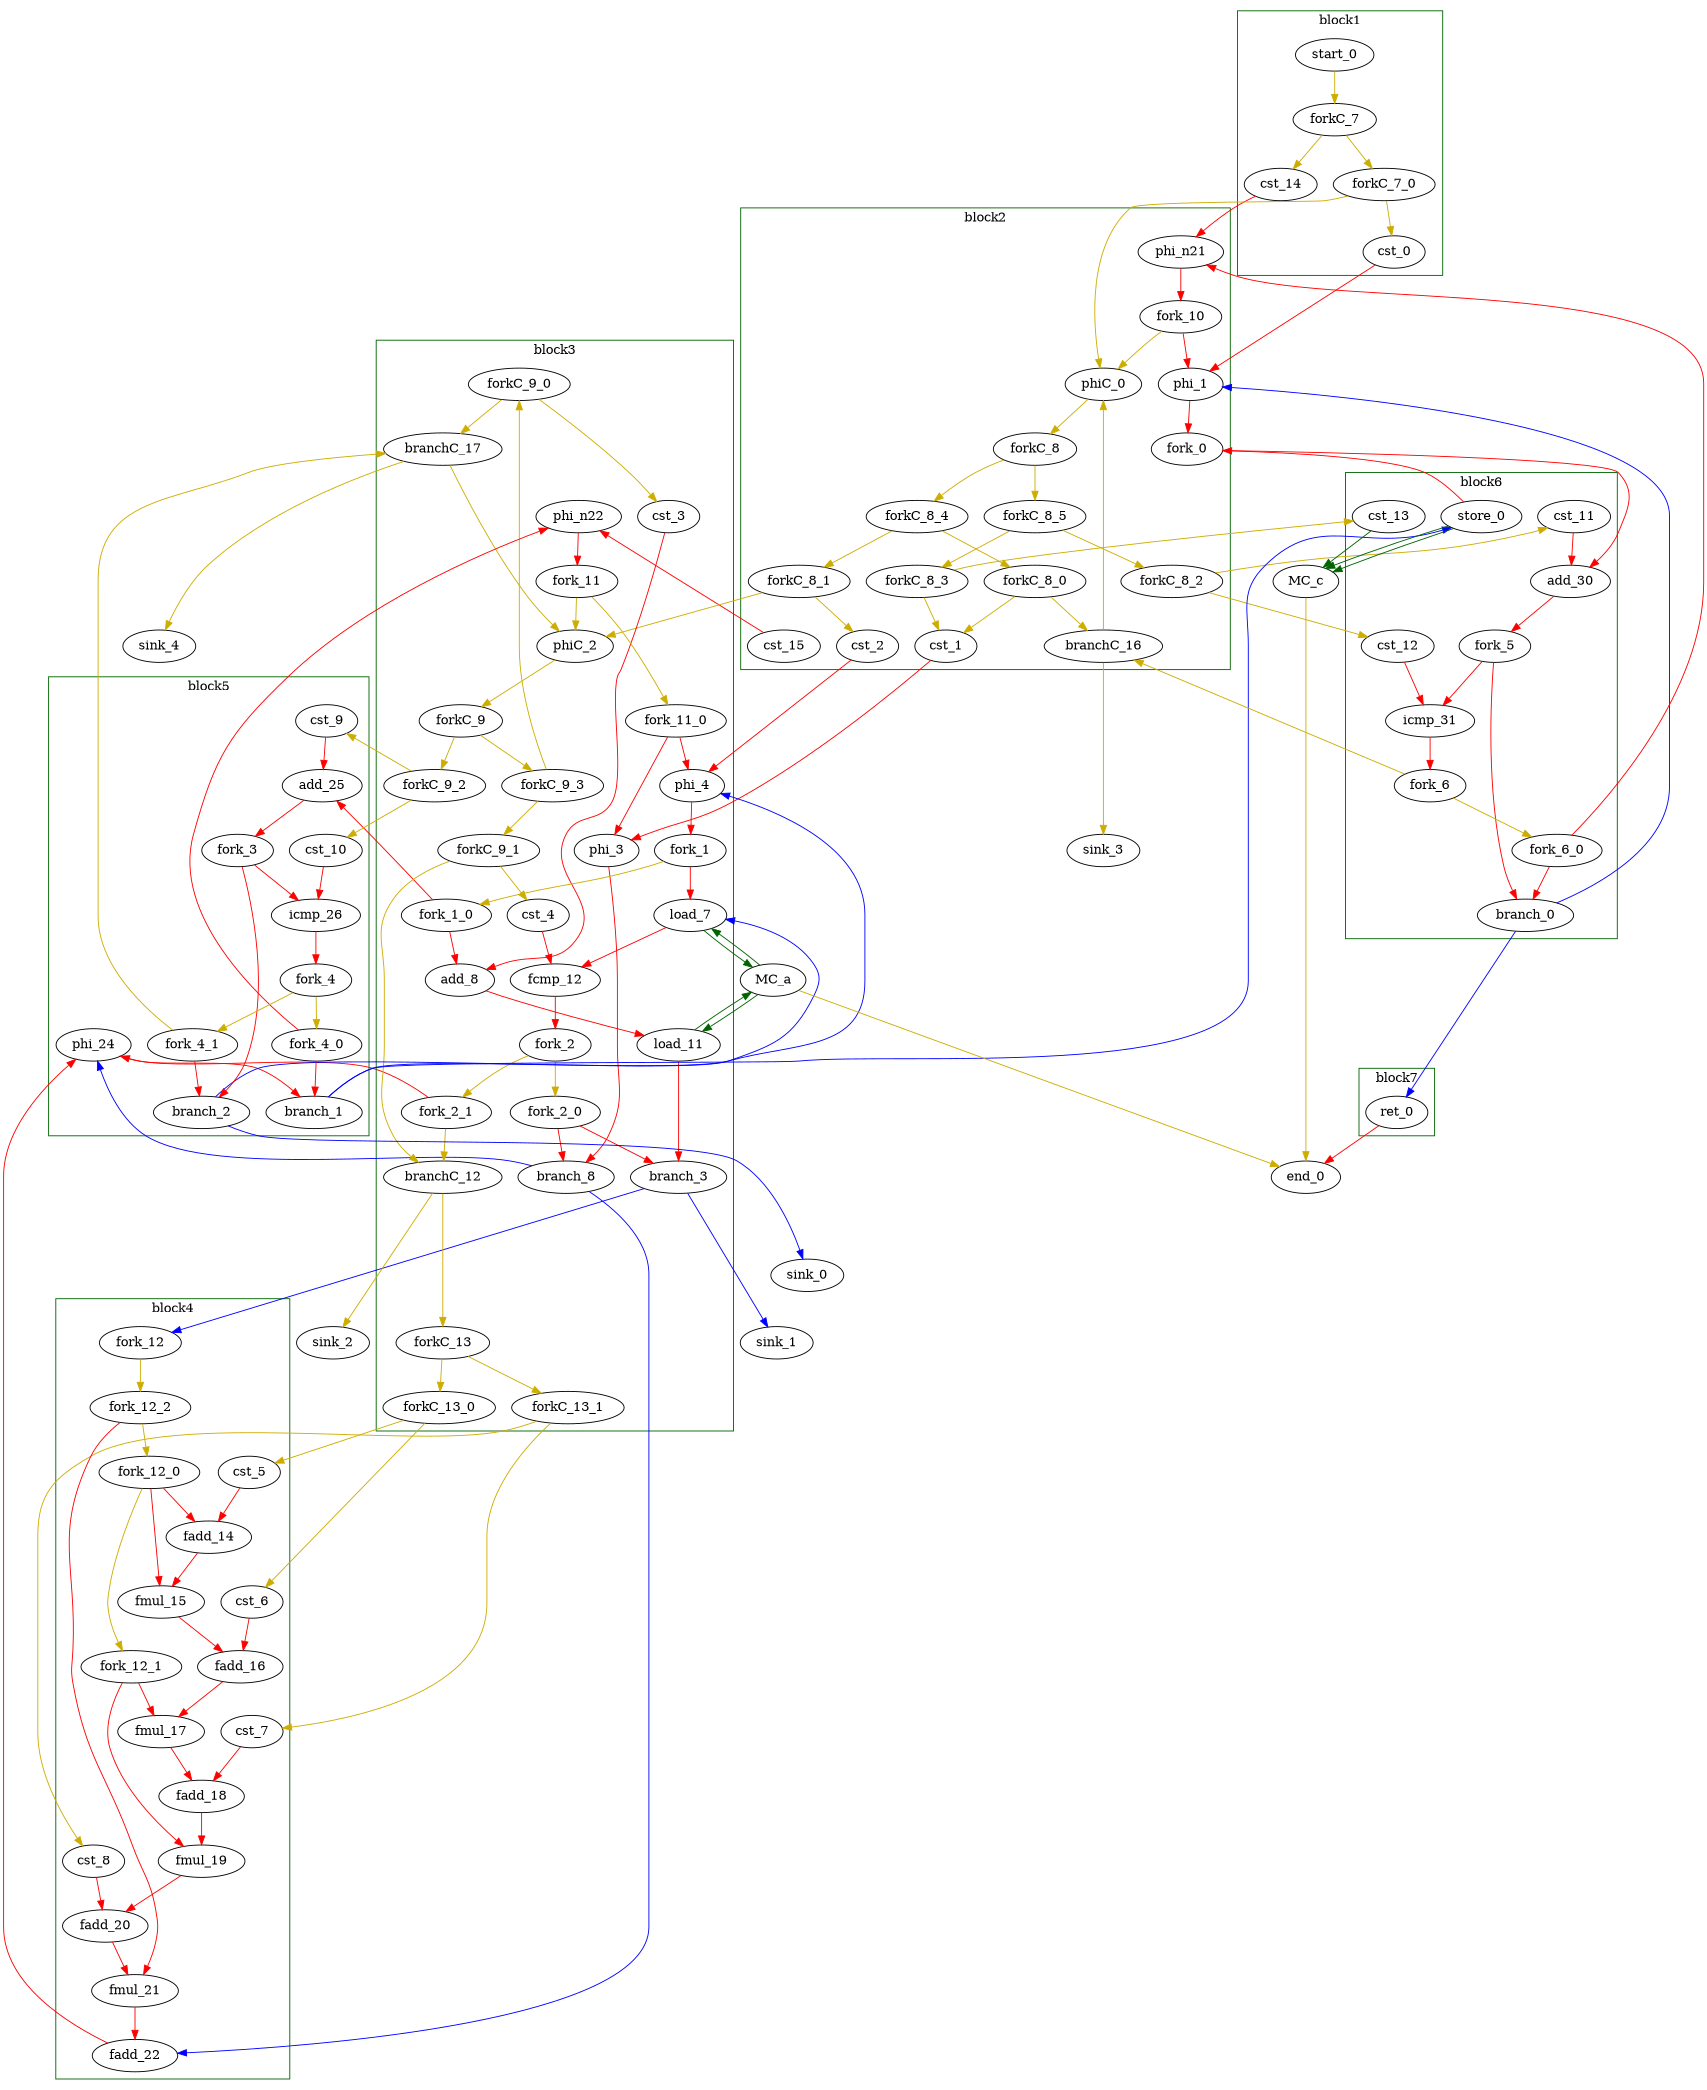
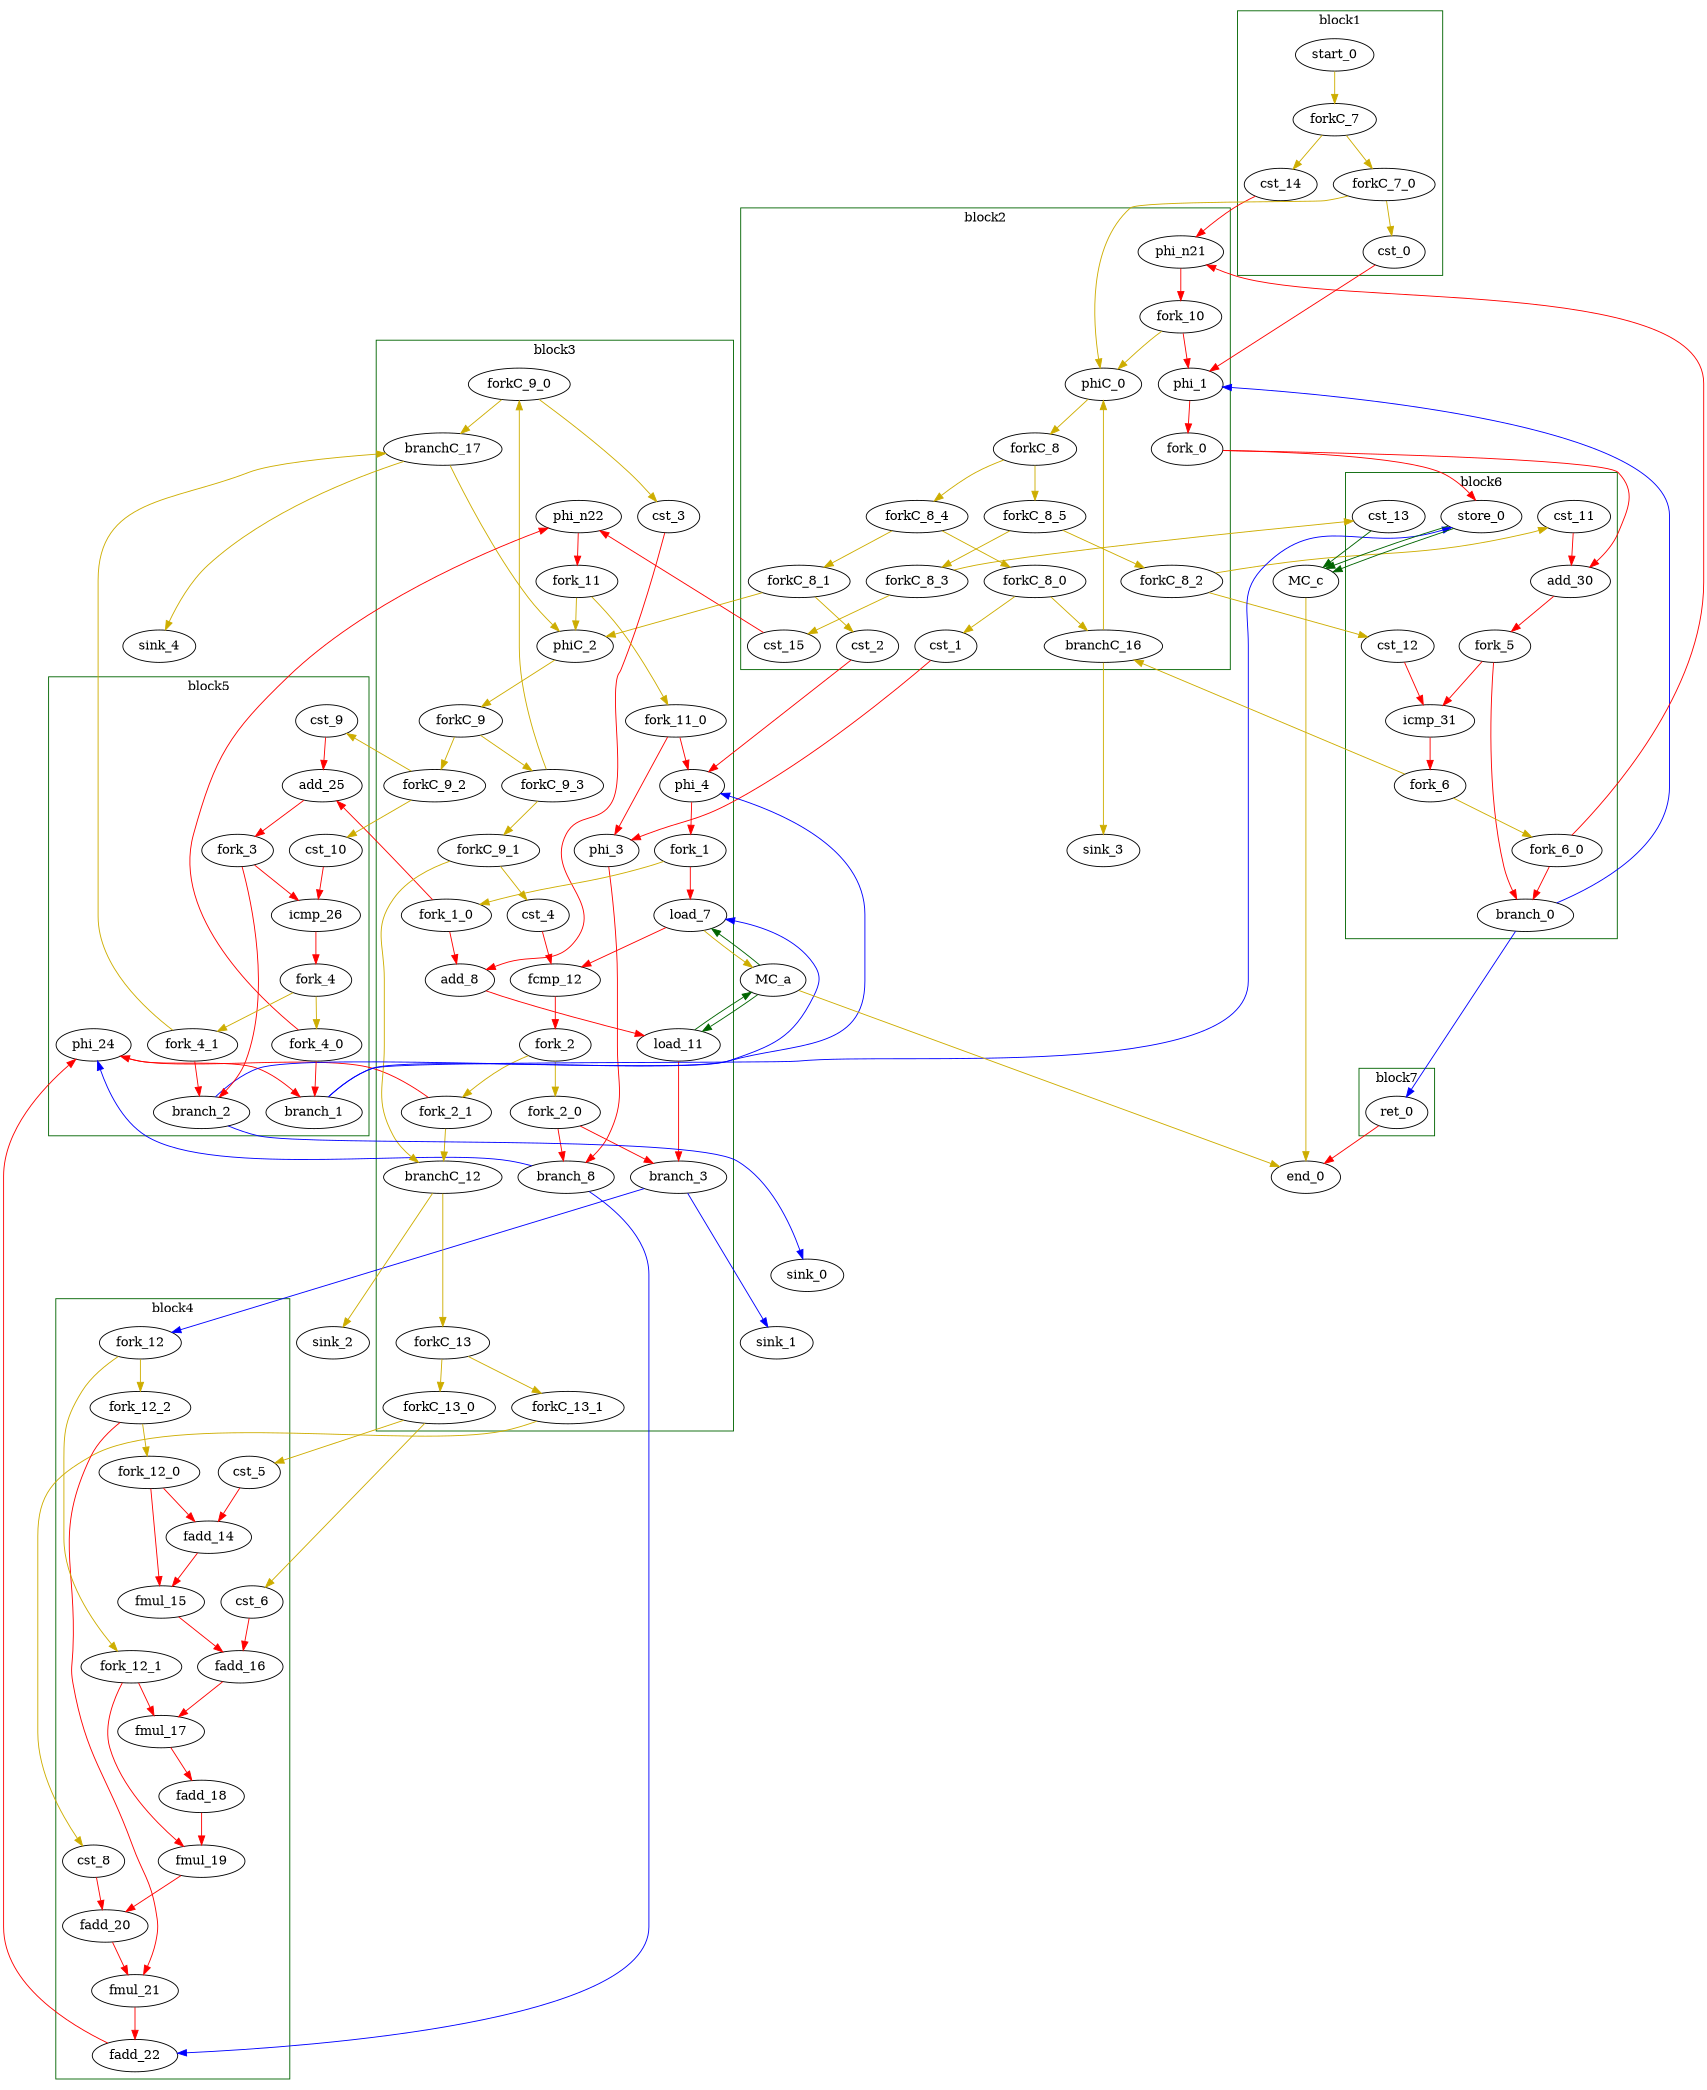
(1359, 459) -> (1382, 460)
(930, 610) -> (853, 613)
(724, 947) -> (724, 947)
(115, 1564) -> (64, 1497)
(252, 1732) -> none
